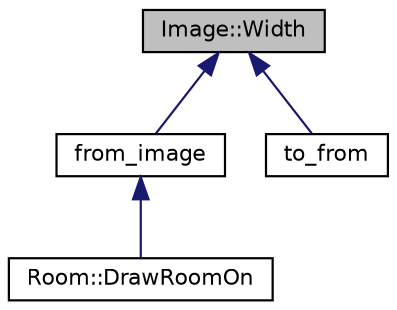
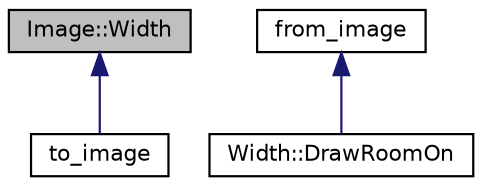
(180, 102) -> none
(327, 155) -> (100, 155)
(141, 279) -> (341, 155)
